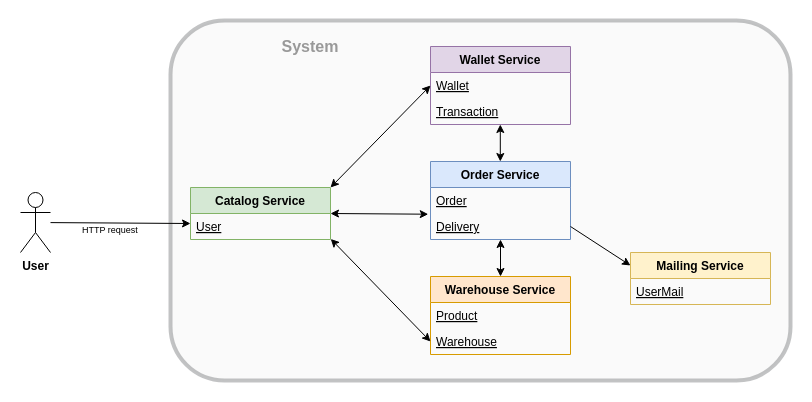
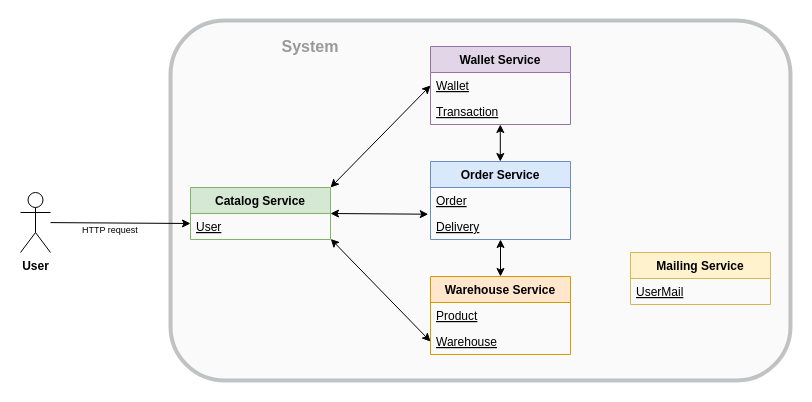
(598, 245) -> none
